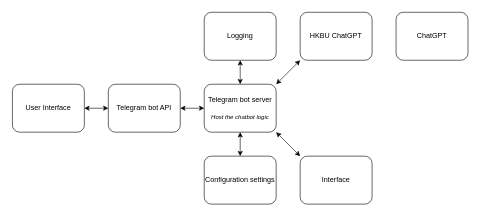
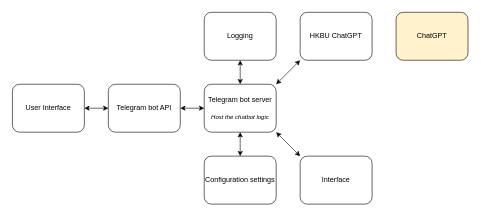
(432, 36) -> (432, 36)
